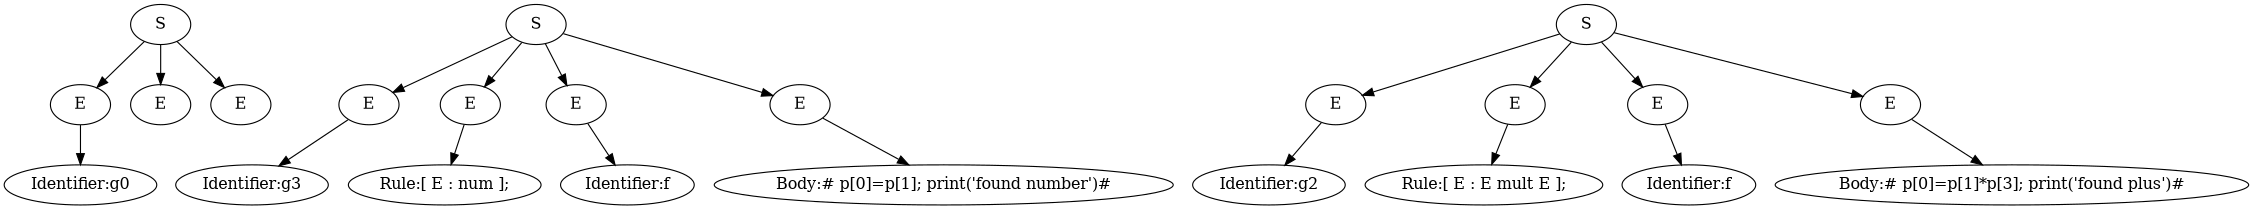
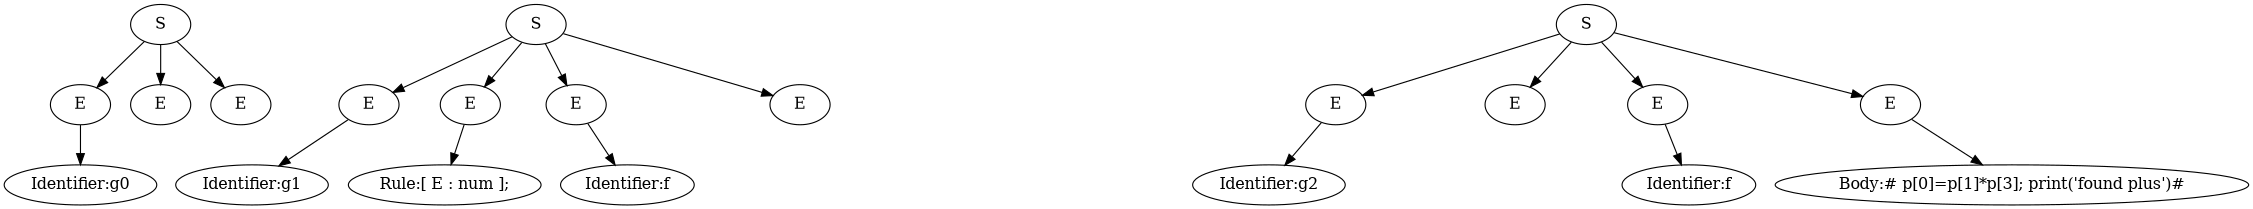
(252, 185) -> (252, 185)
(944, 185) -> none
(1484, 185) -> none
